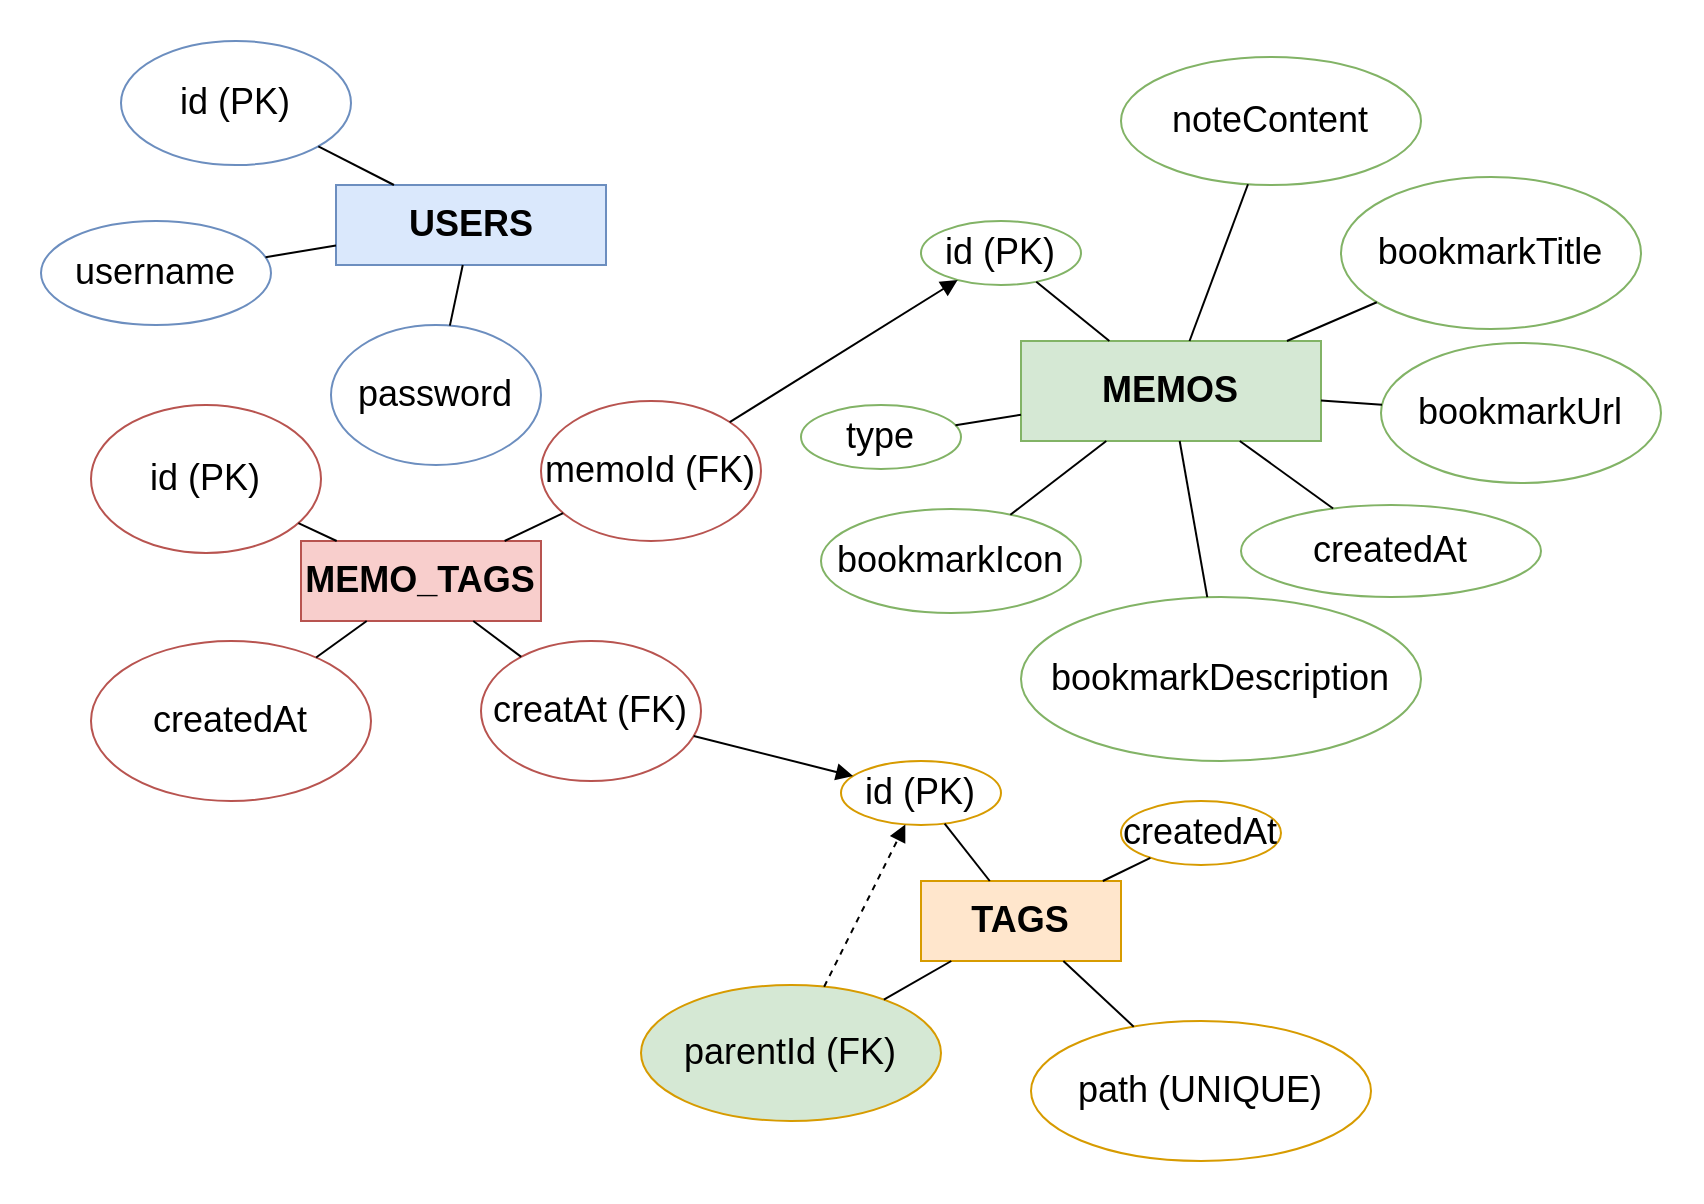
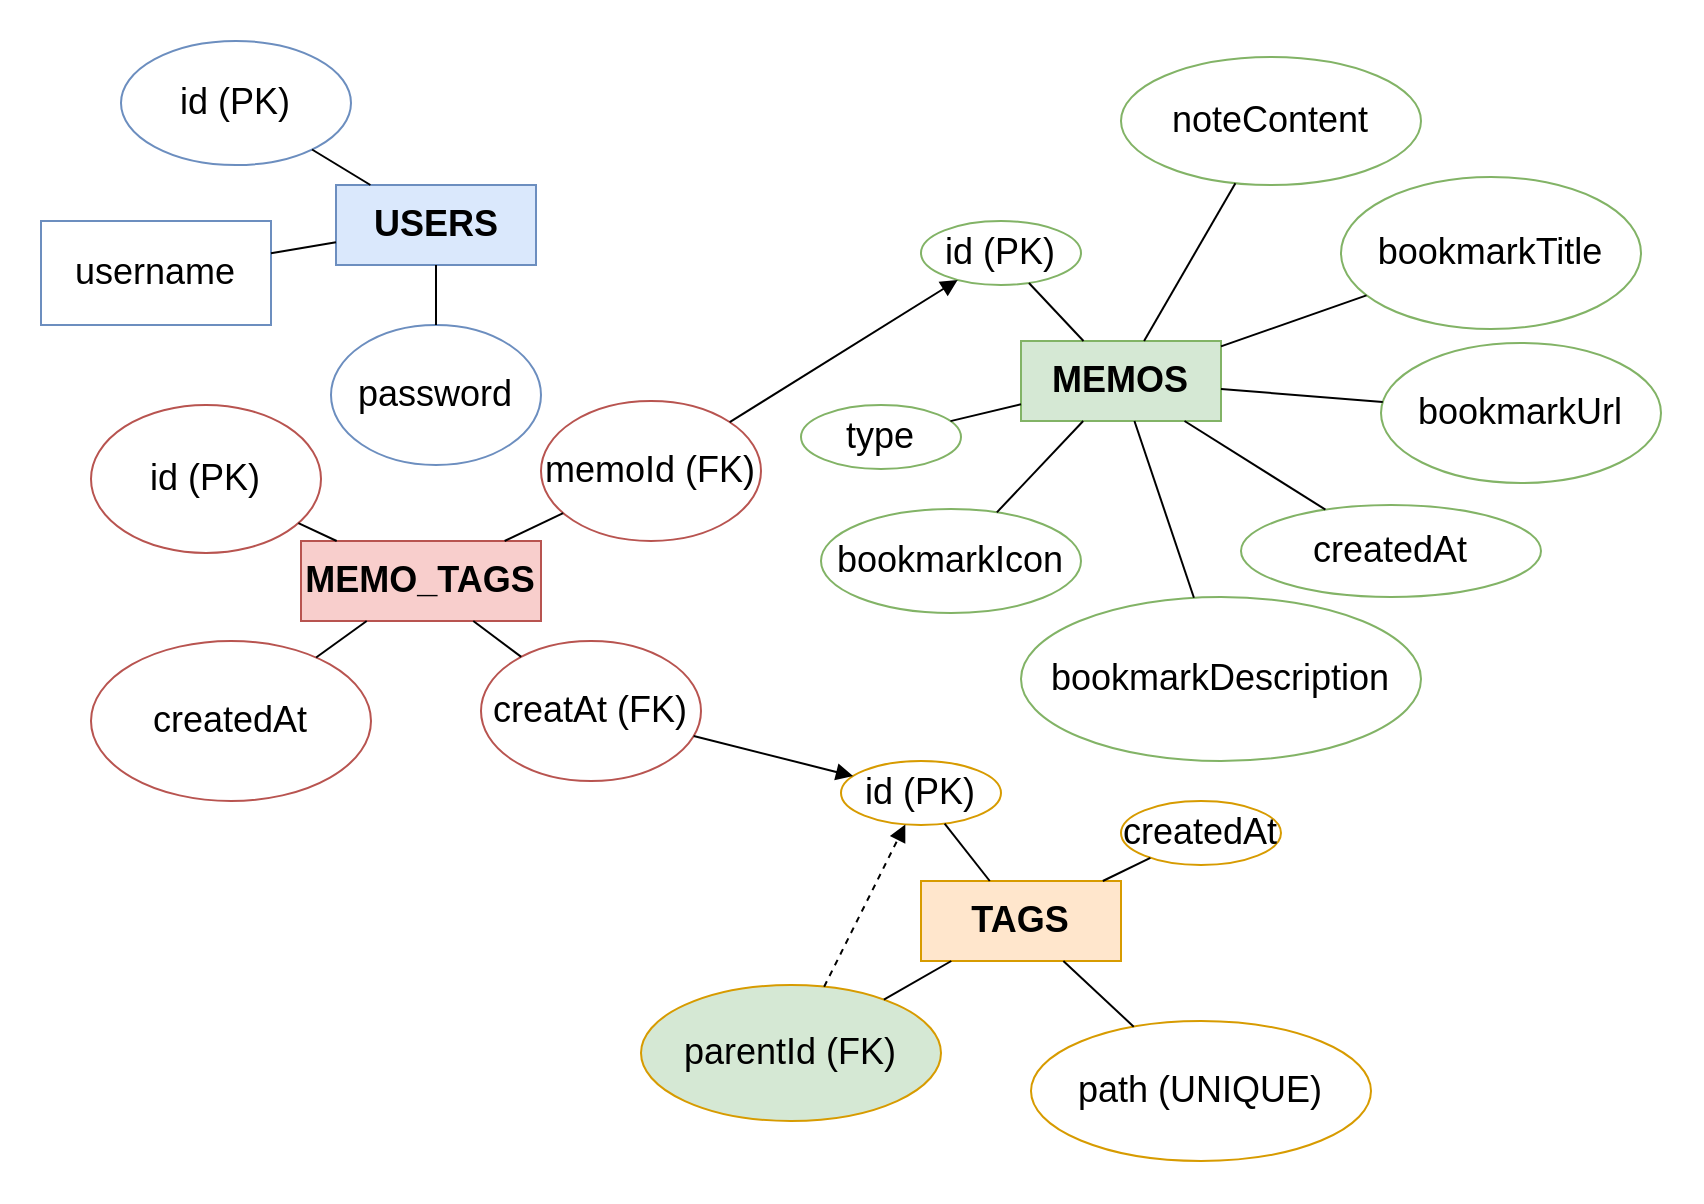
(471, 225) -> (436, 225)
(156, 273) -> (156, 273)
(1171, 391) -> (1121, 381)
